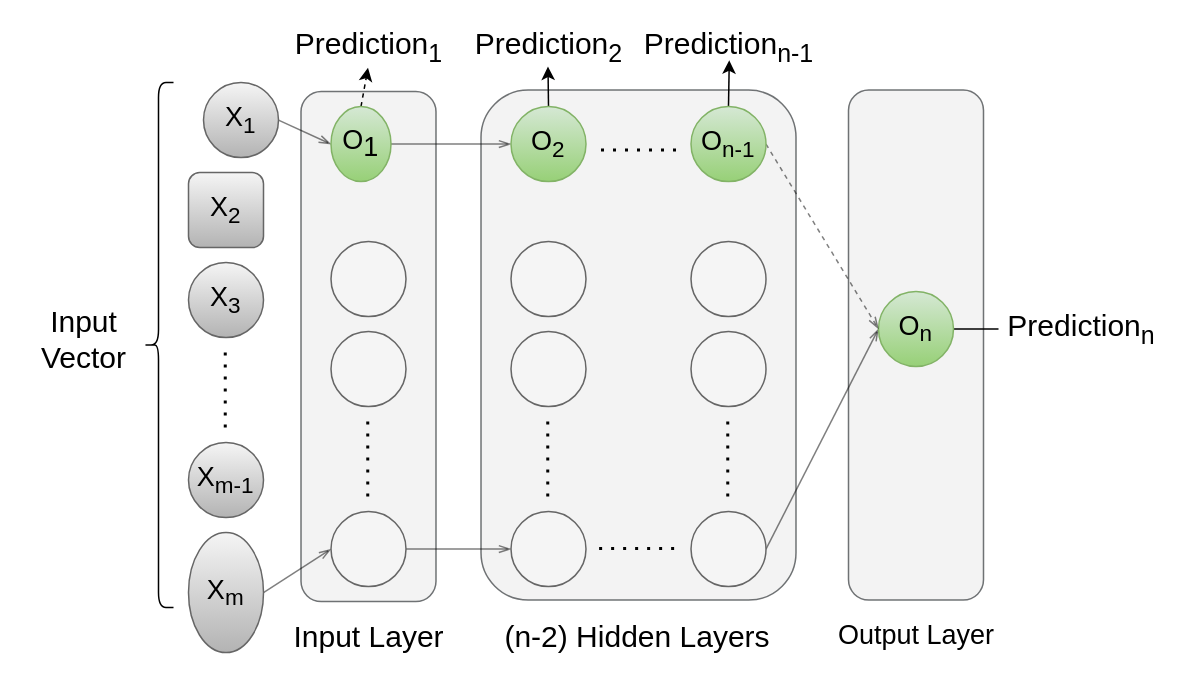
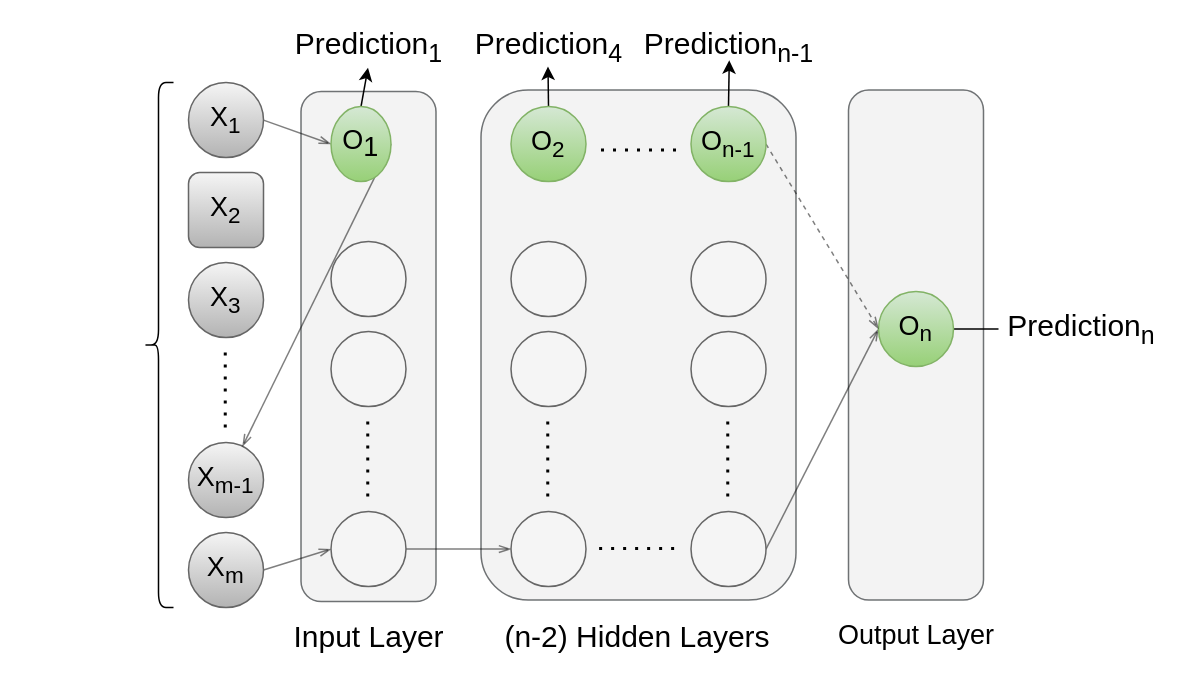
(549, 47) -> (549, 47)
(364, 90) -> (364, 90)
(241, 120) -> (226, 120)
(449, 144) -> (309, 310)
(83, 338) -> none
(226, 593) -> (226, 570)
